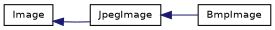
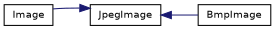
(77, 22) -> (66, 8)
